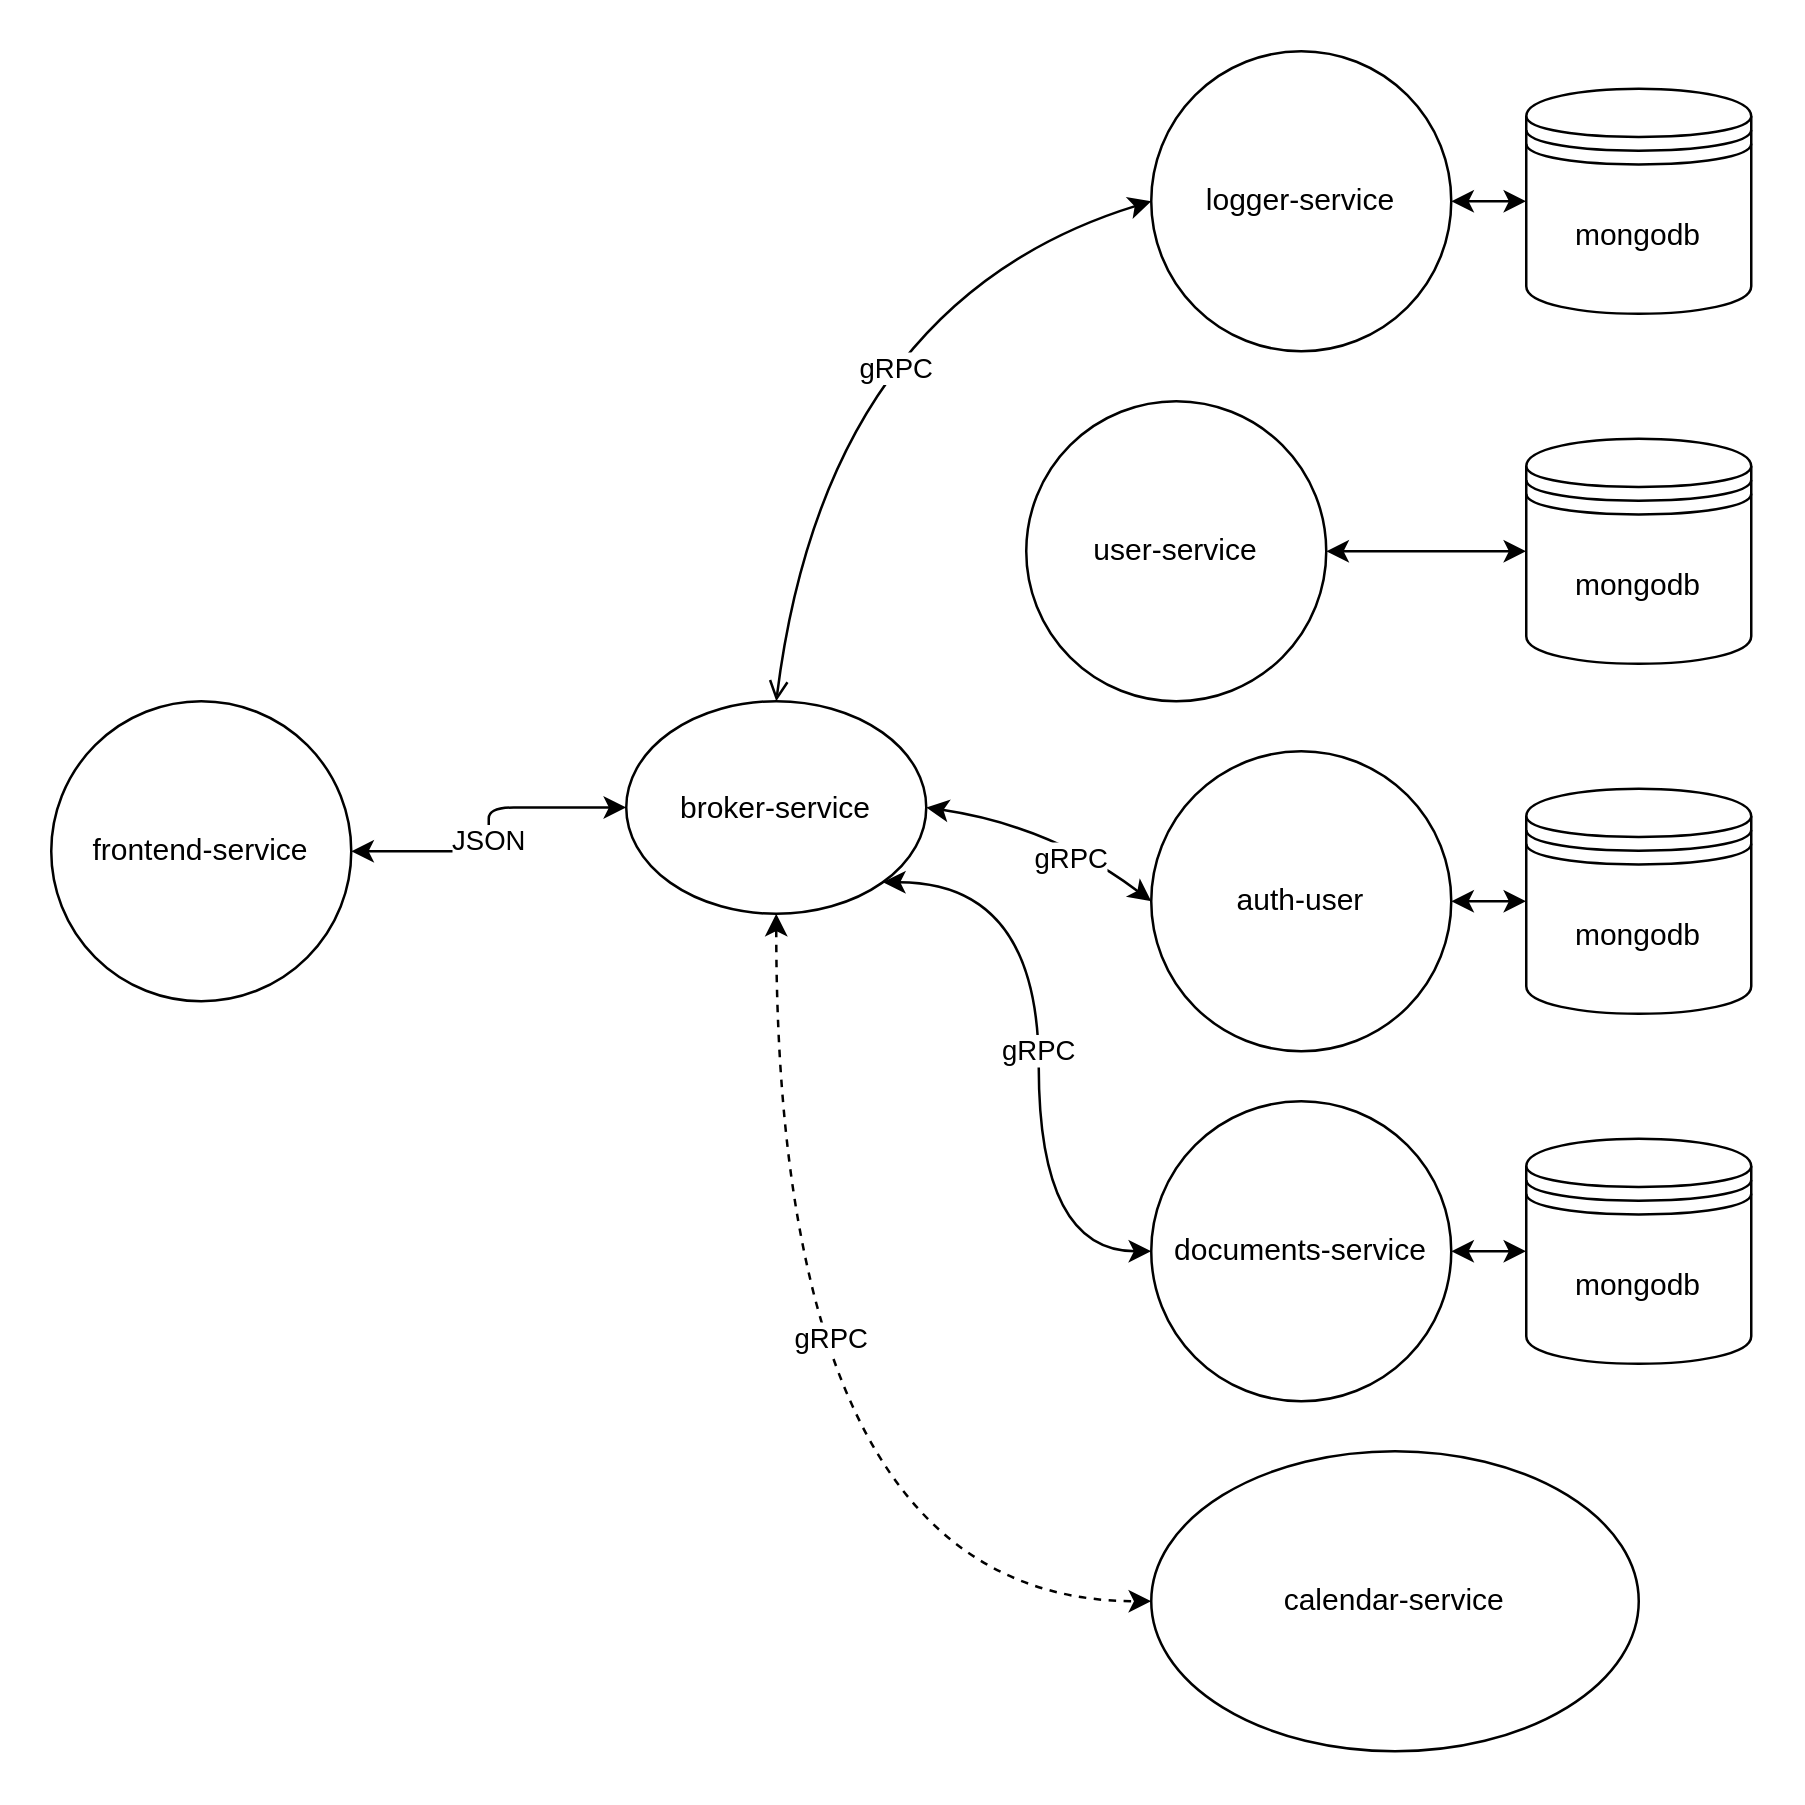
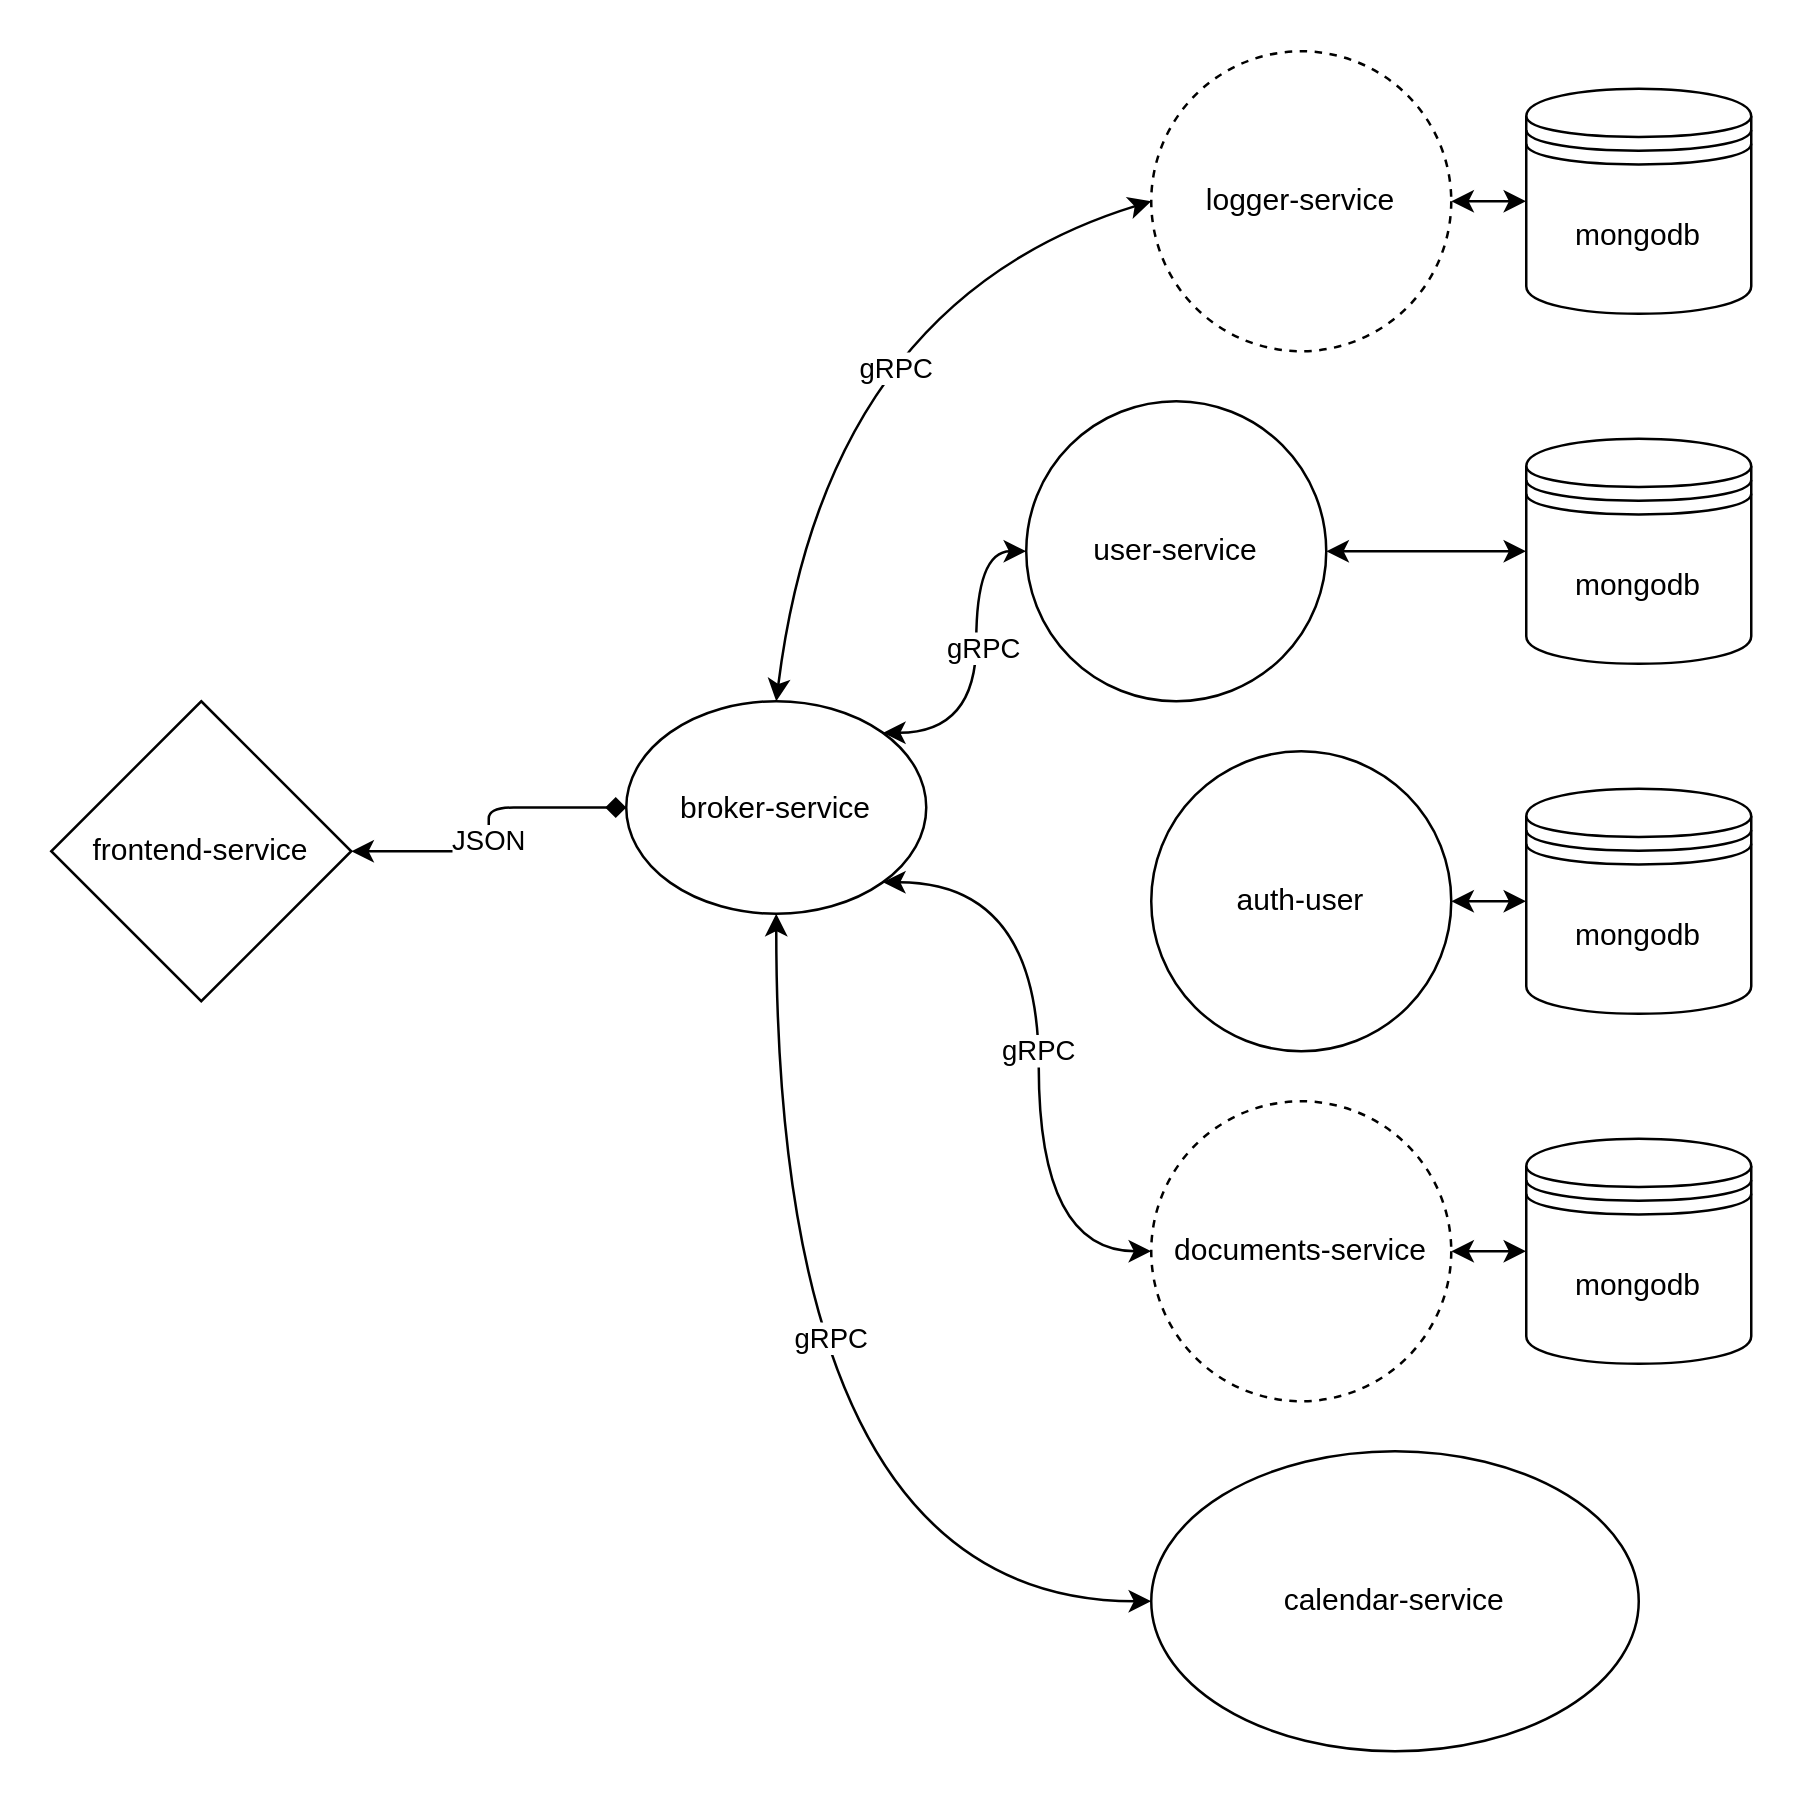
(1301, 201) -> (1301, 201)
none -> (976, 658)
(778, 687) -> (779, 683)
(607, 808) -> (606, 808)
(1001, 823) -> none
(201, 851) -> (201, 851)
(1301, 1251) -> (1301, 1251)
(942, 1530) -> (942, 1530)
